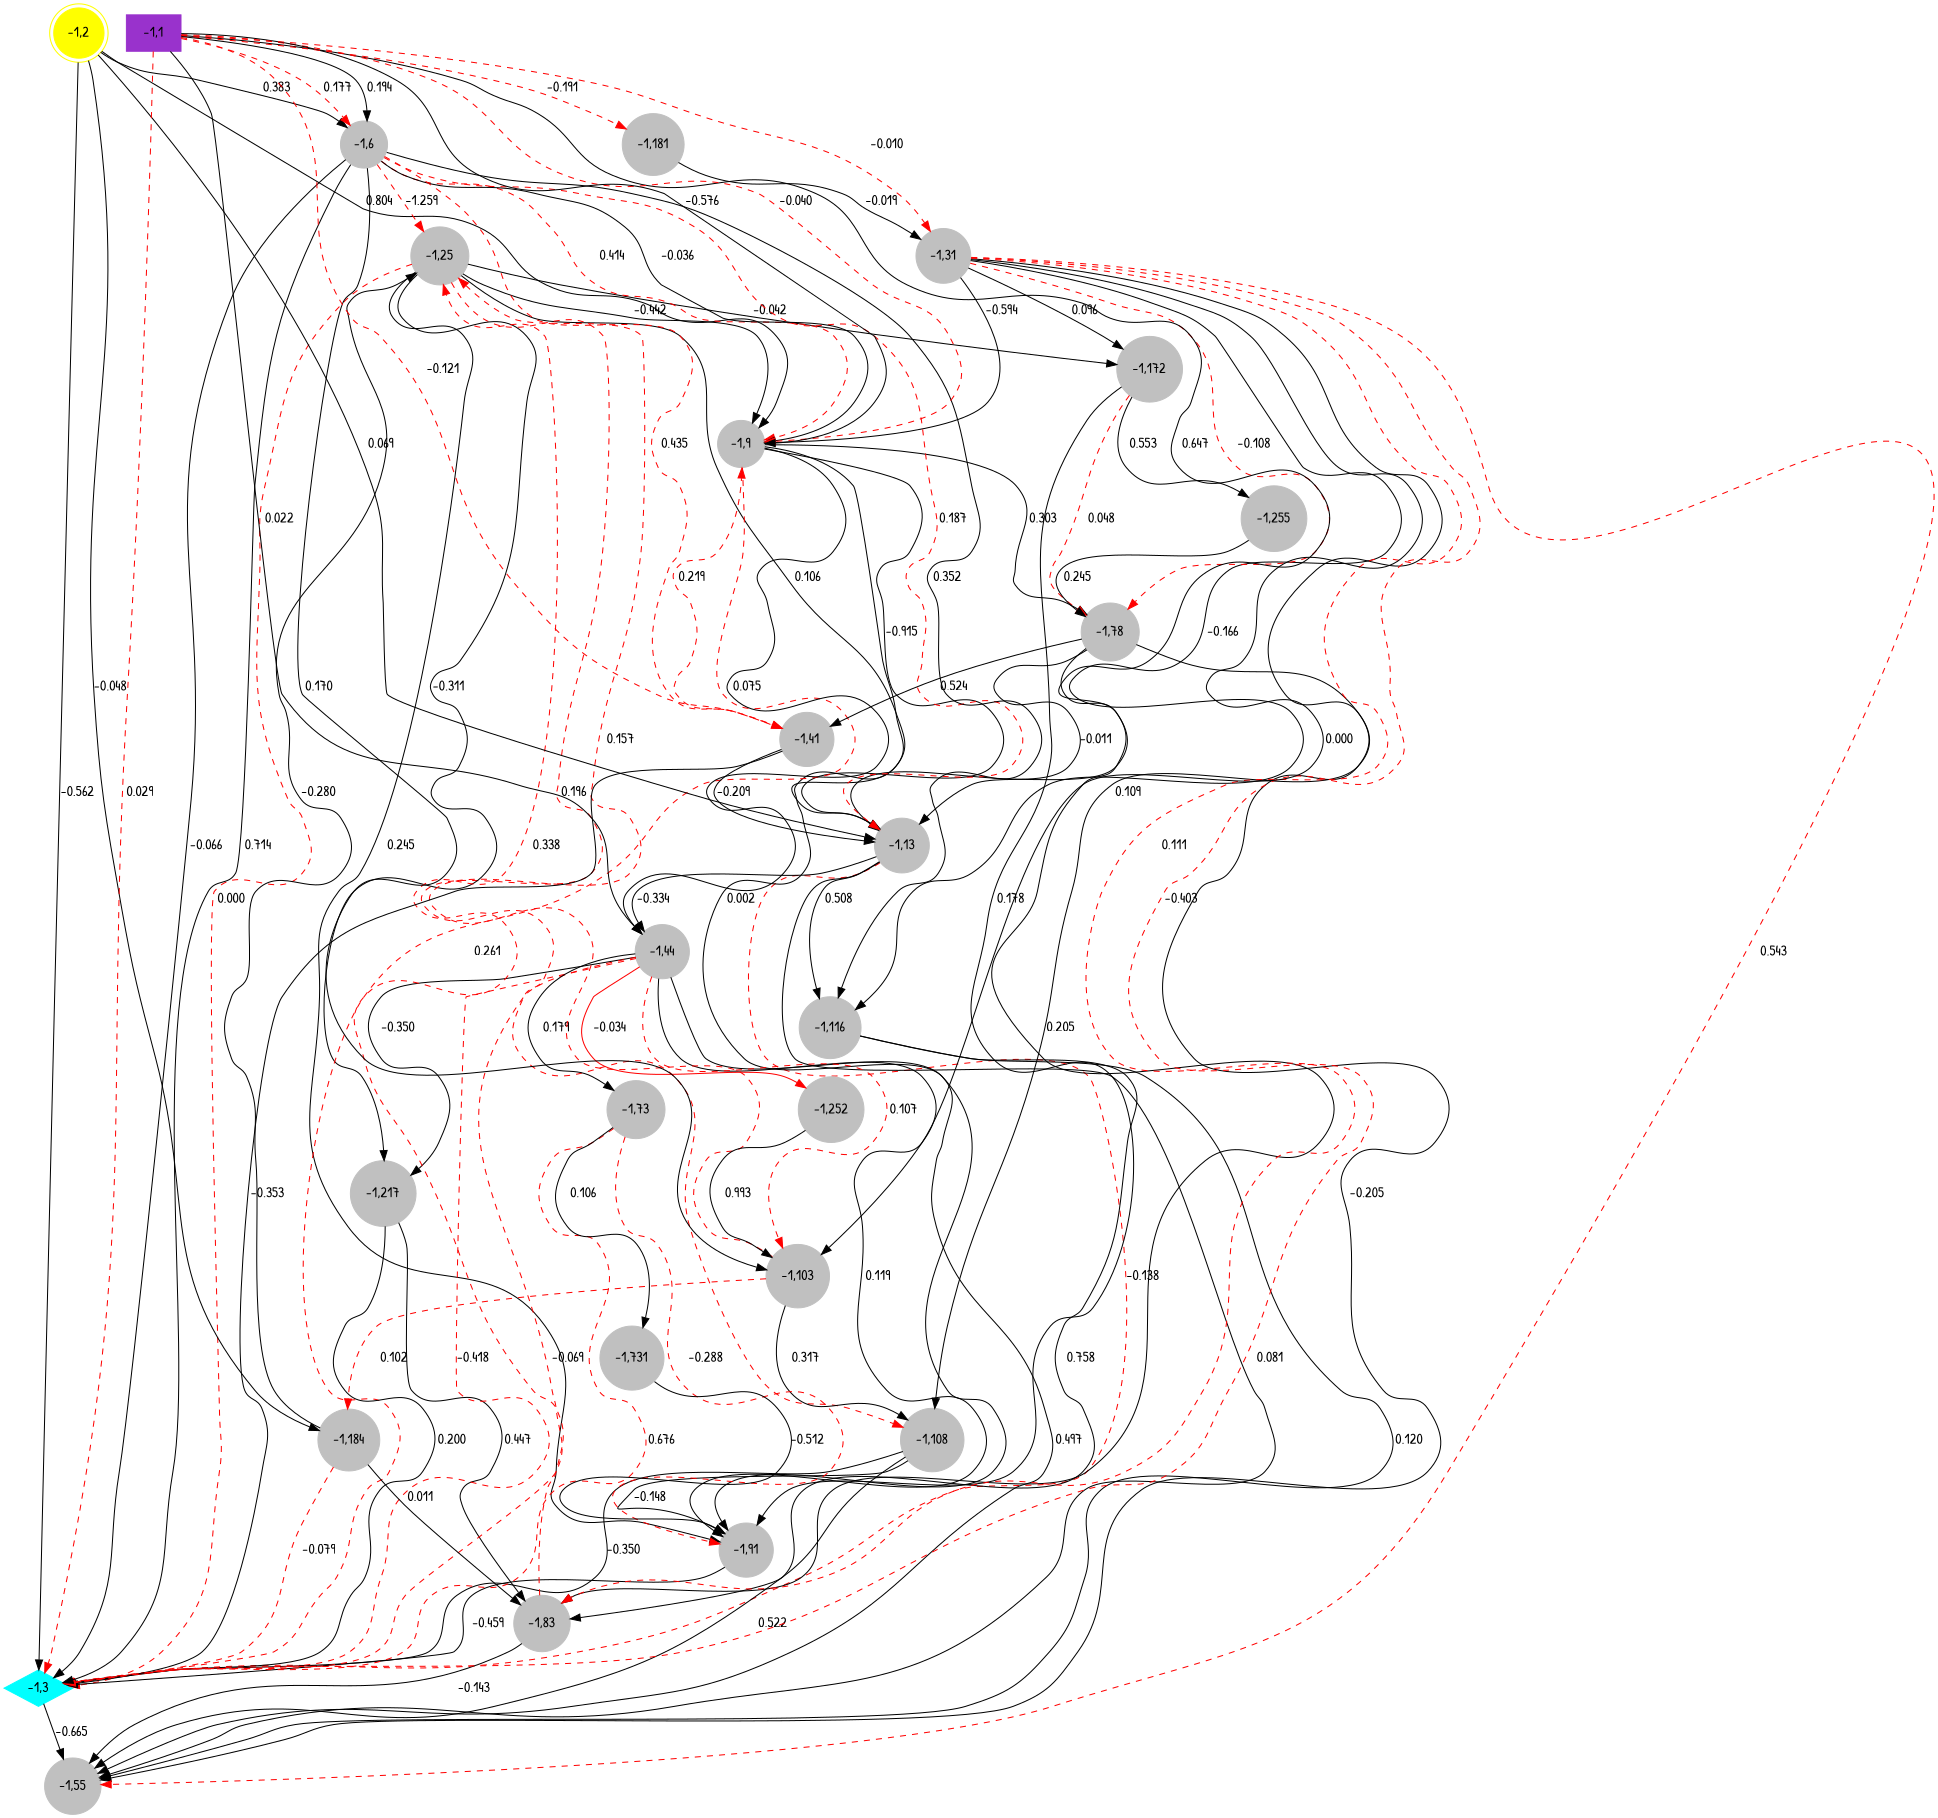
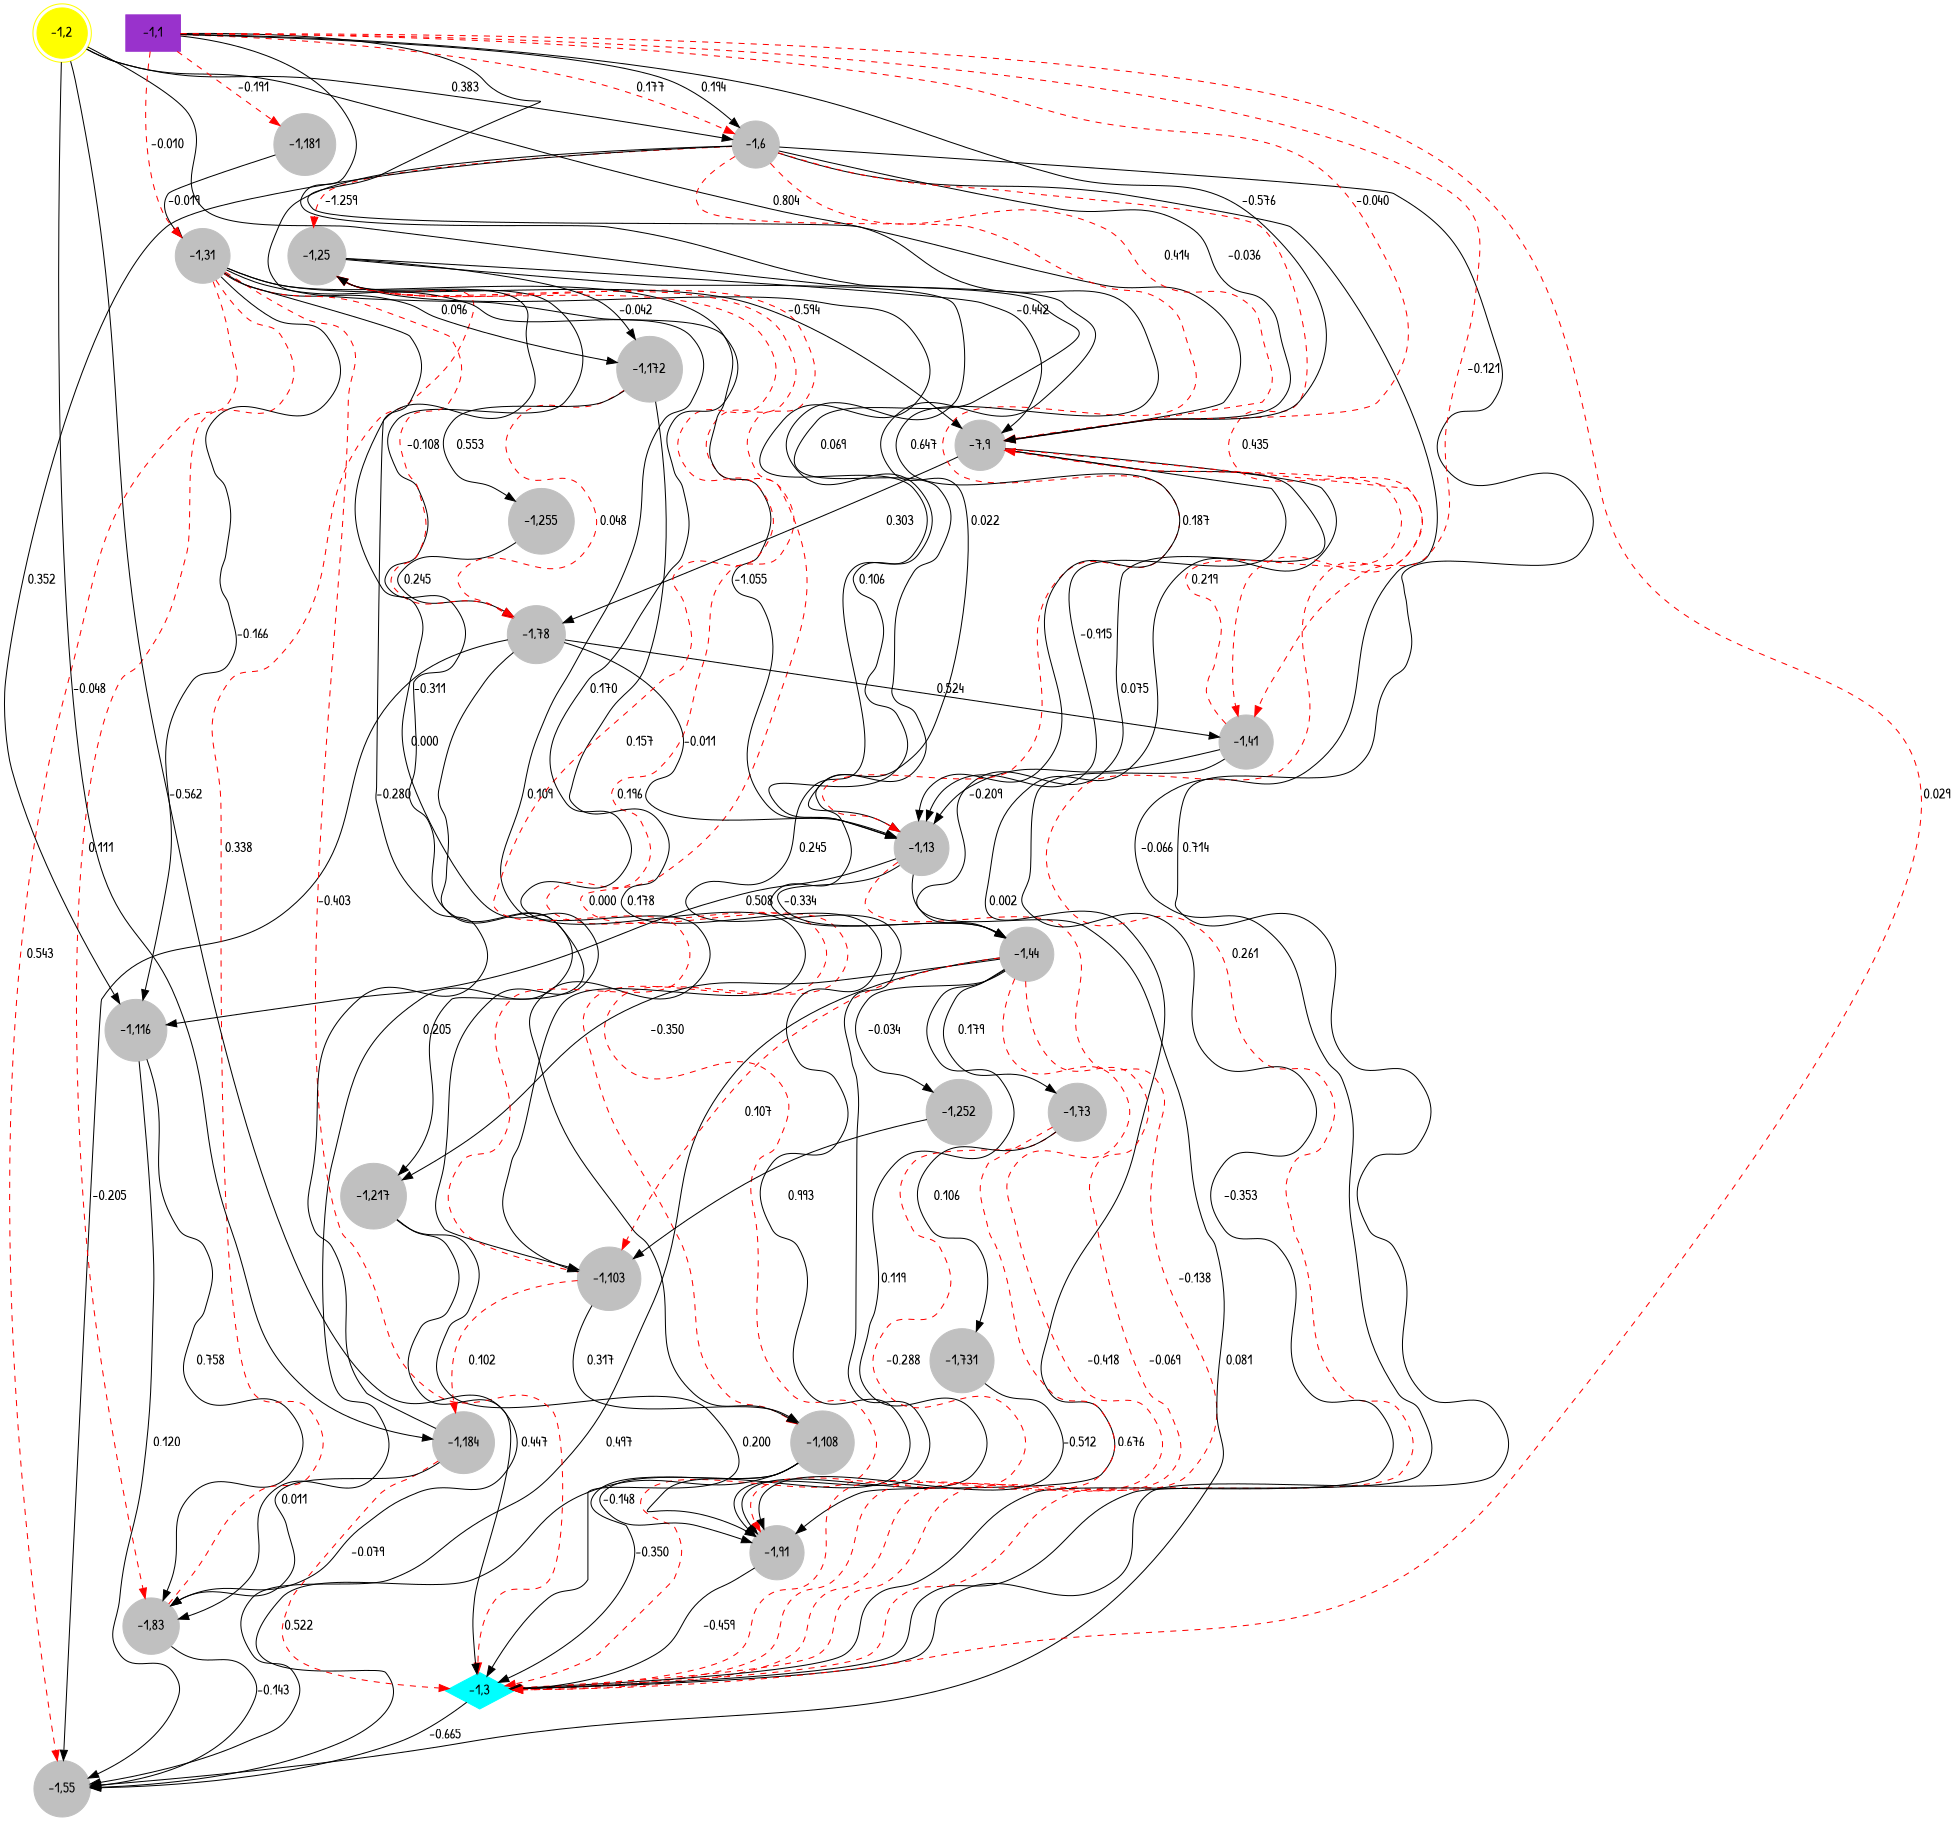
none -> (697, 313)
(741, 444) -> (980, 445)
(590, 1053) -> (867, 1000)
